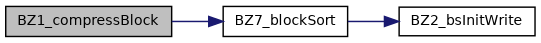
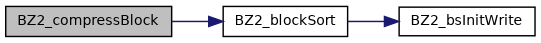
(89, 21) -> (89, 21)
(285, 21) -> (285, 21)
